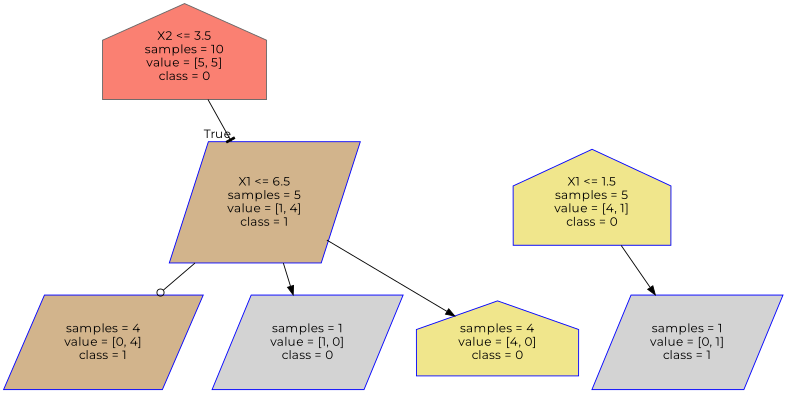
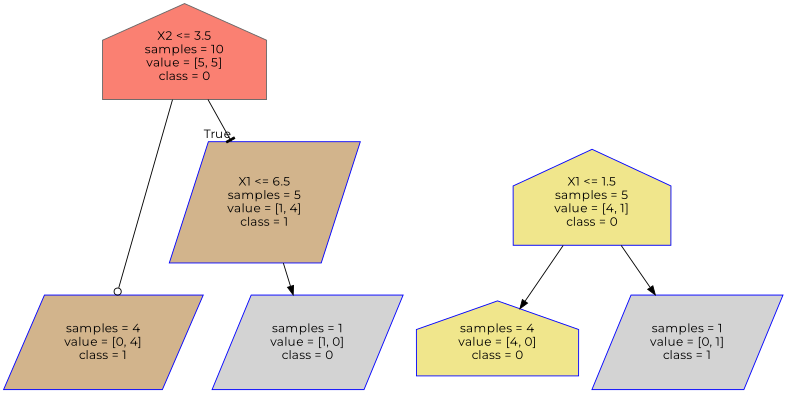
(387, 276) -> (544, 273)
(179, 277) -> (146, 194)
